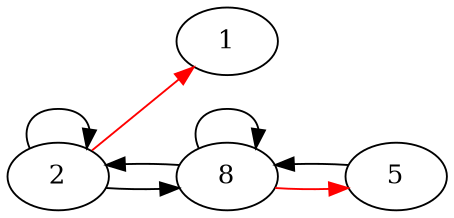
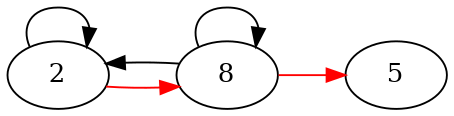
(227, 41) -> none
(321, 164) -> none
(133, 189) -> (133, 88)
